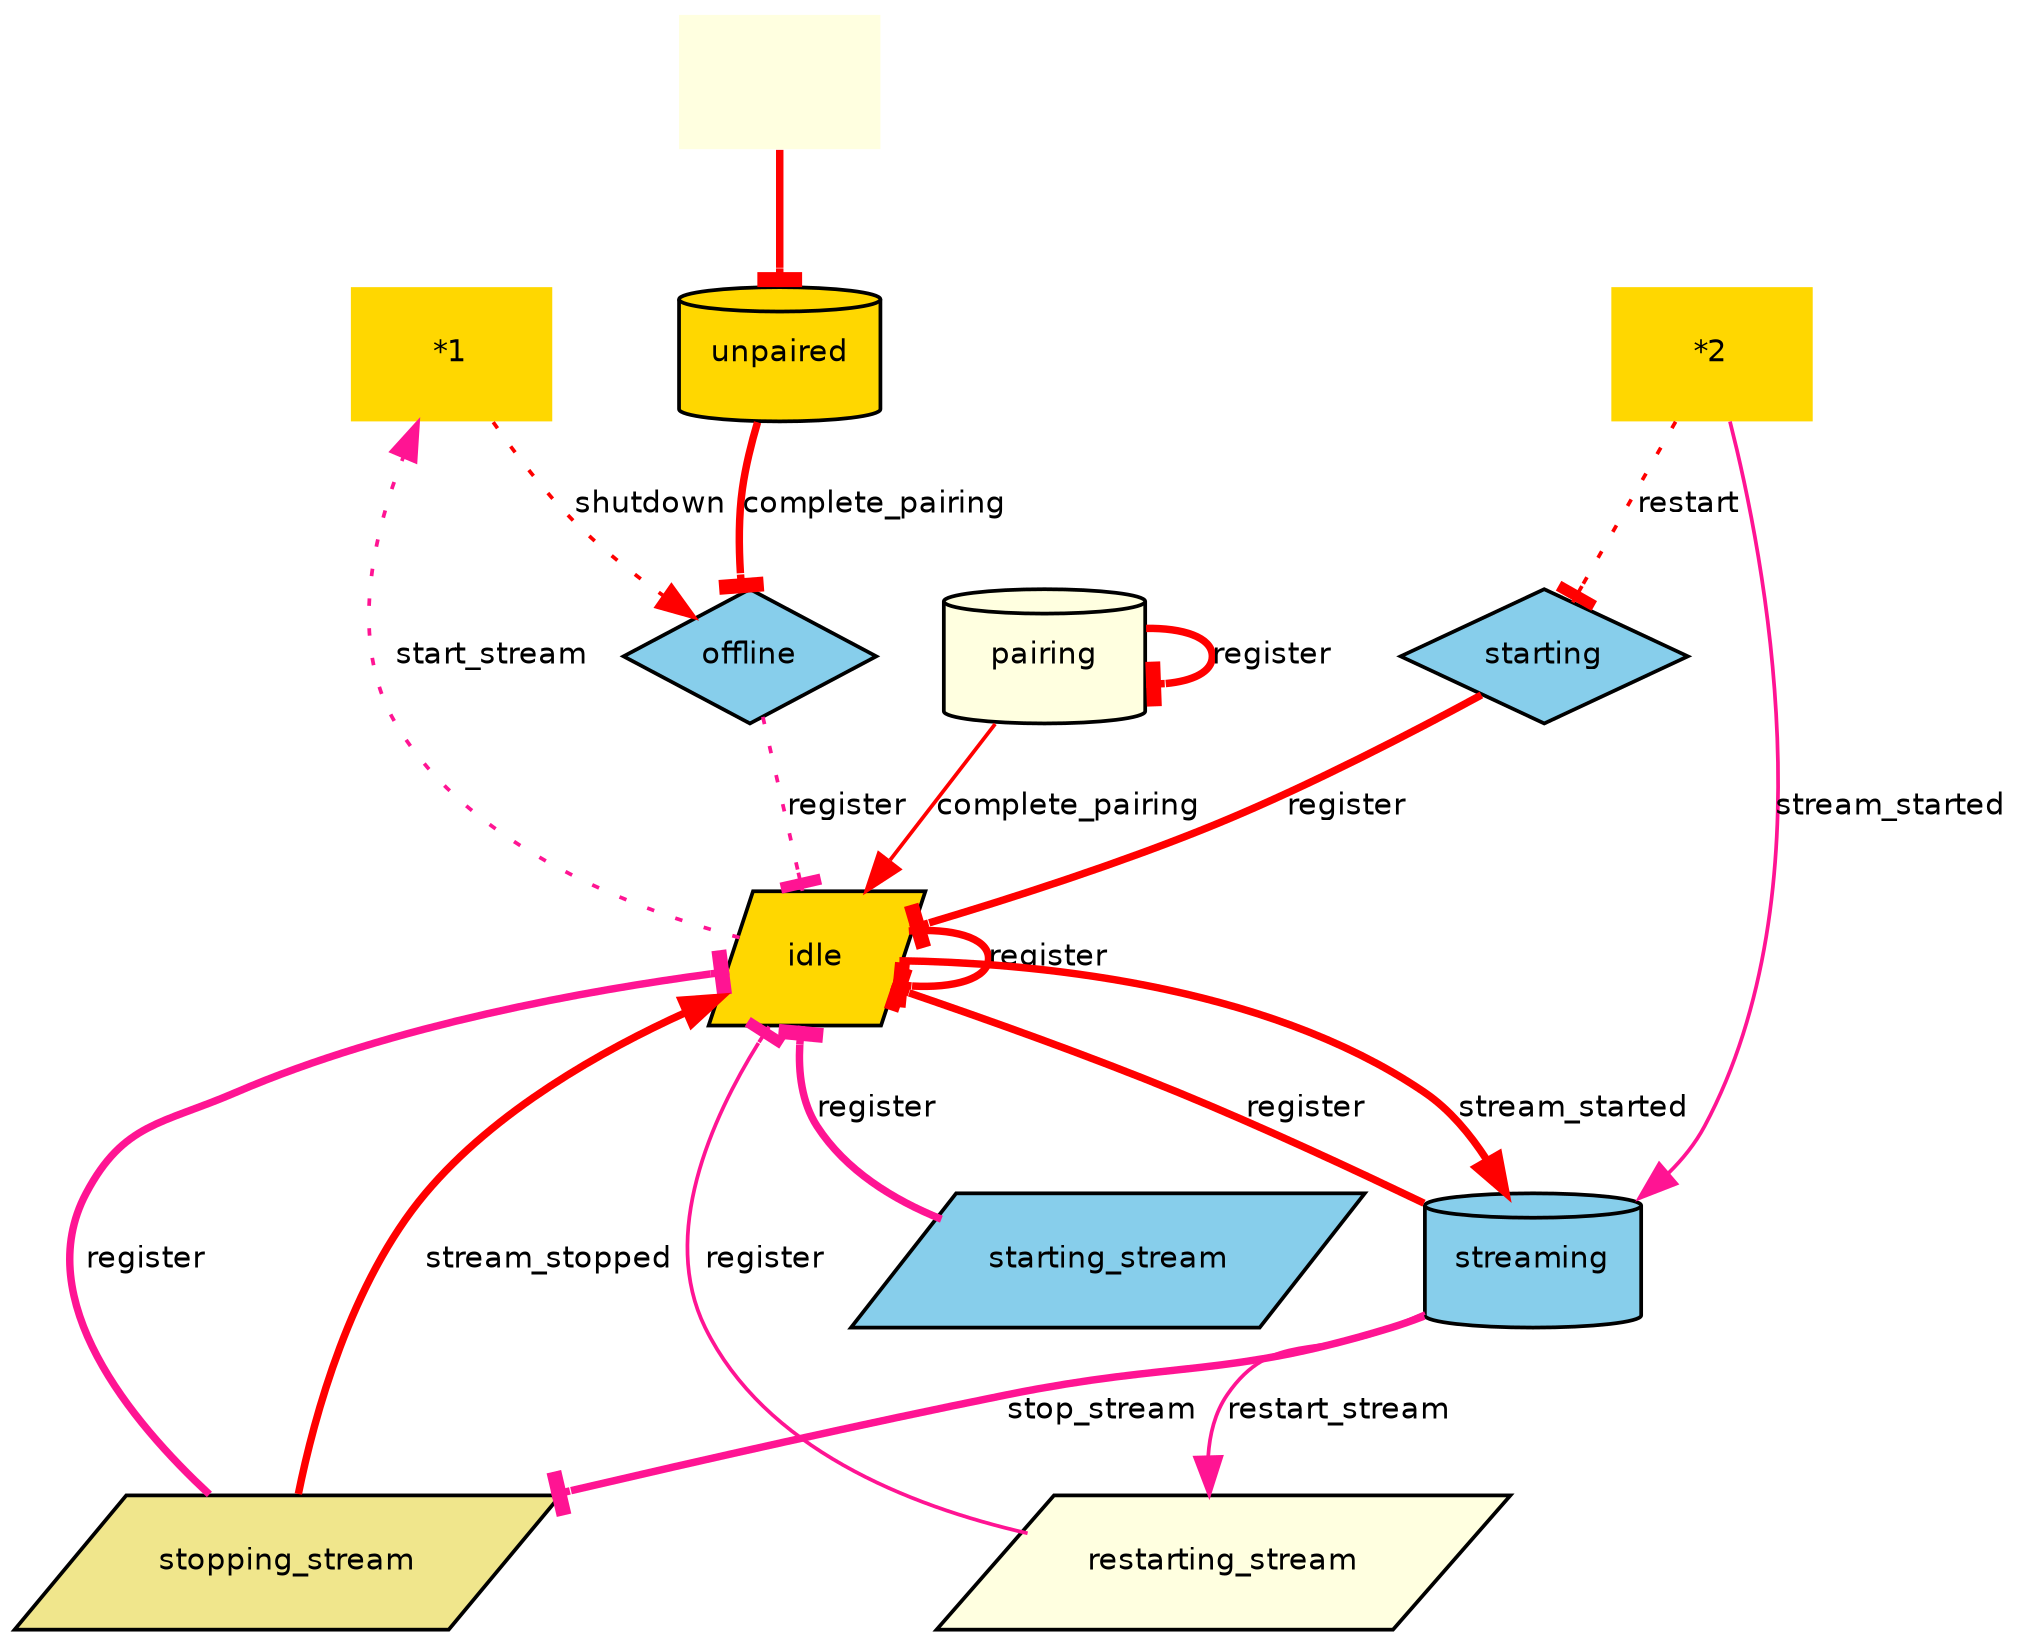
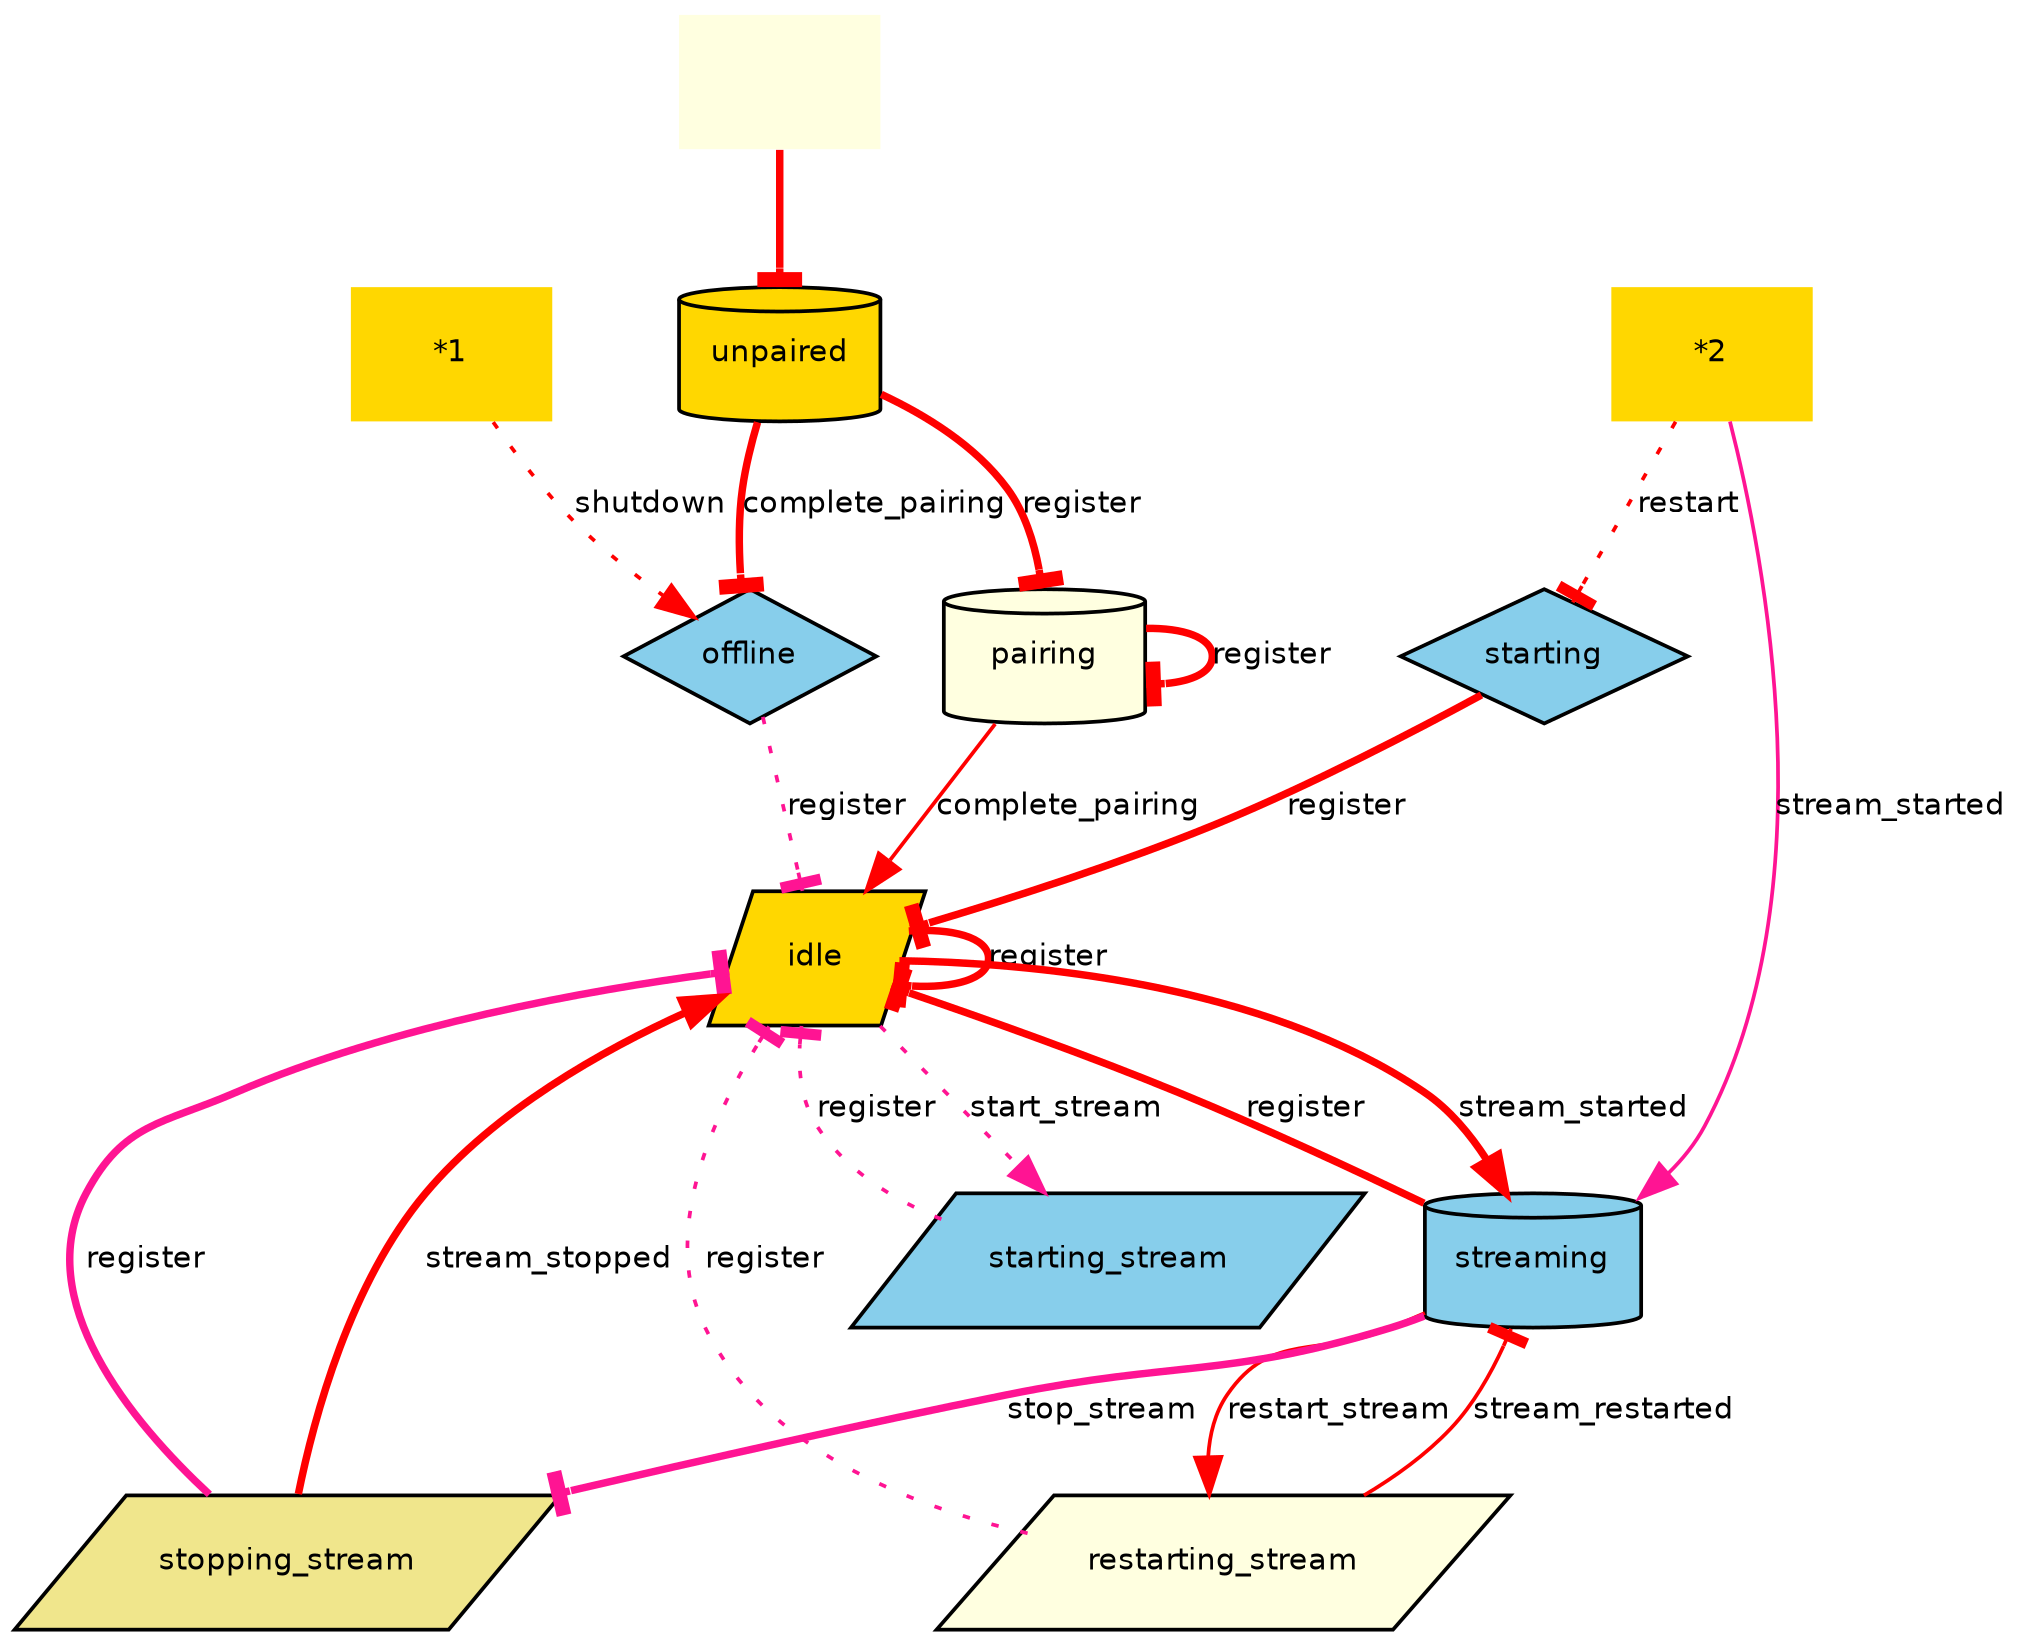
none -> (984, 462)
(438, 778) -> (949, 1096)
(840, 1155) -> (840, 1155)
(730, 1367) -> (730, 1367)
(1231, 1390) -> (1231, 1390)
none -> (1447, 1433)
